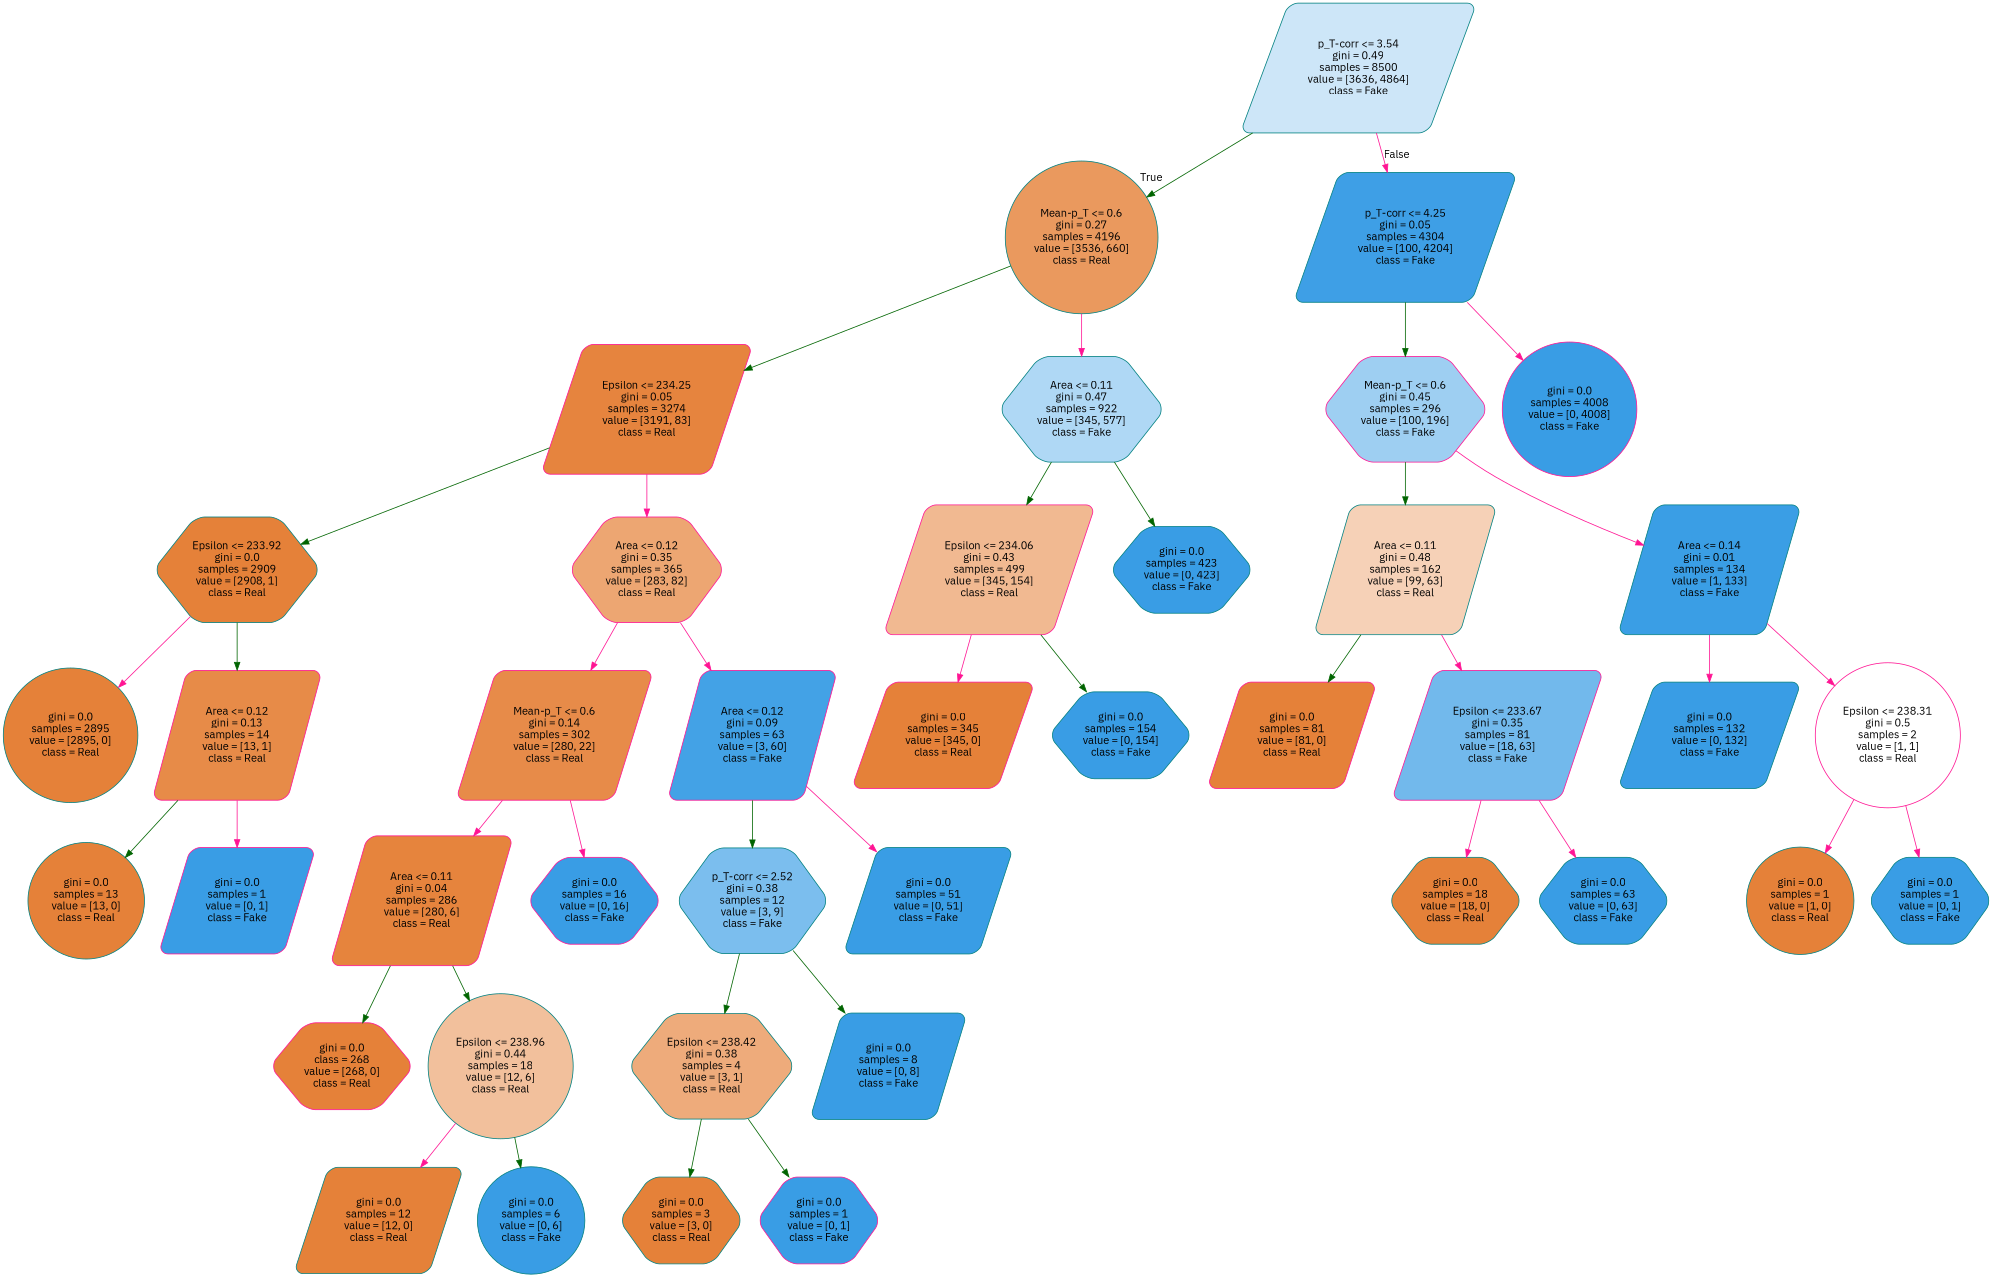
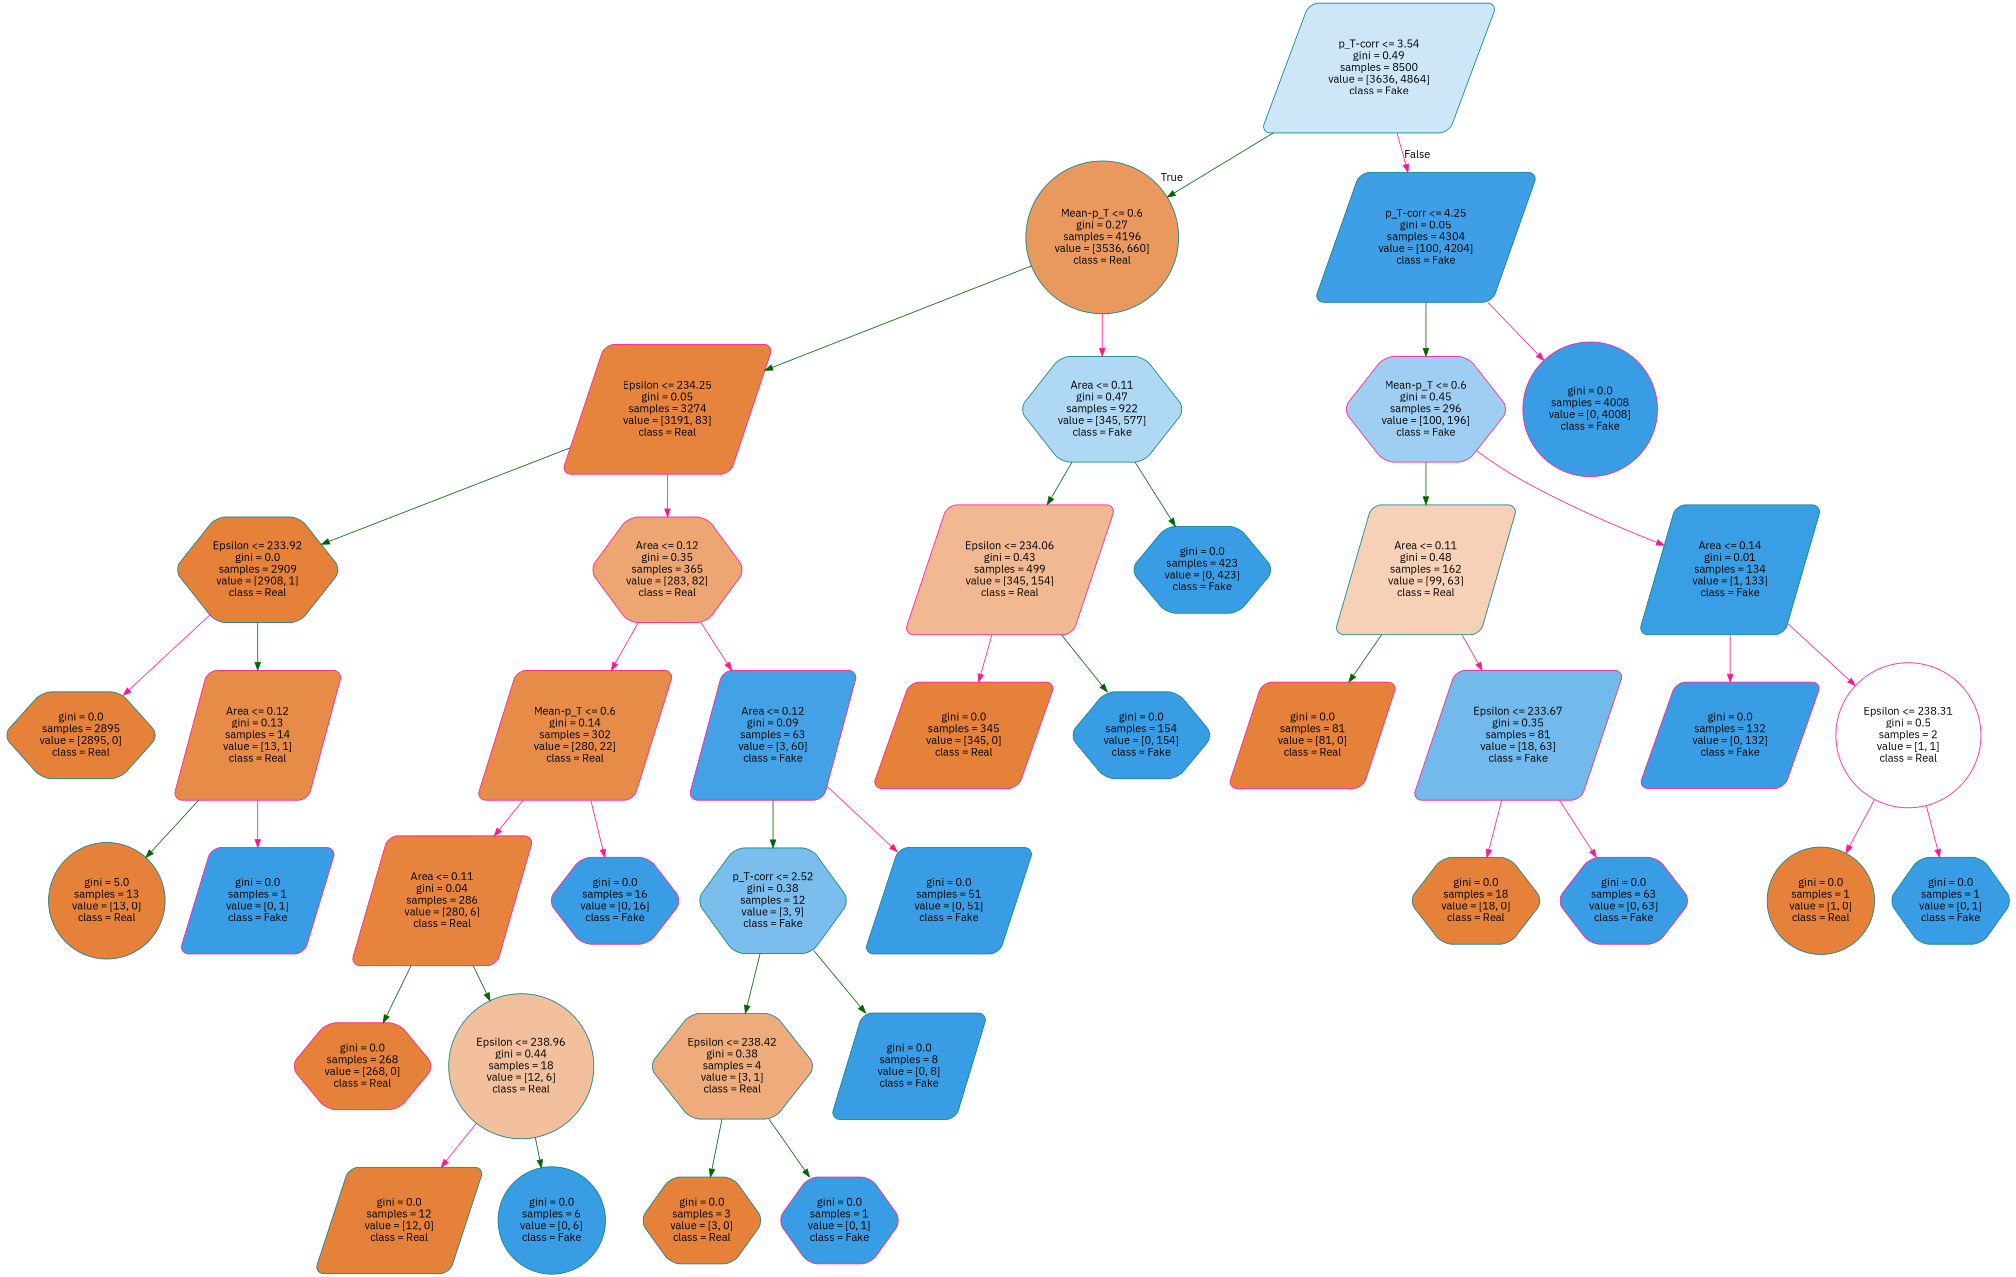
(71, 735) -> (81, 735)
(1710, 735) -> (1730, 735)
(86, 901) -> (107, 901)
(1603, 901) -> (1624, 901)
(342, 1066) -> (363, 1066)
